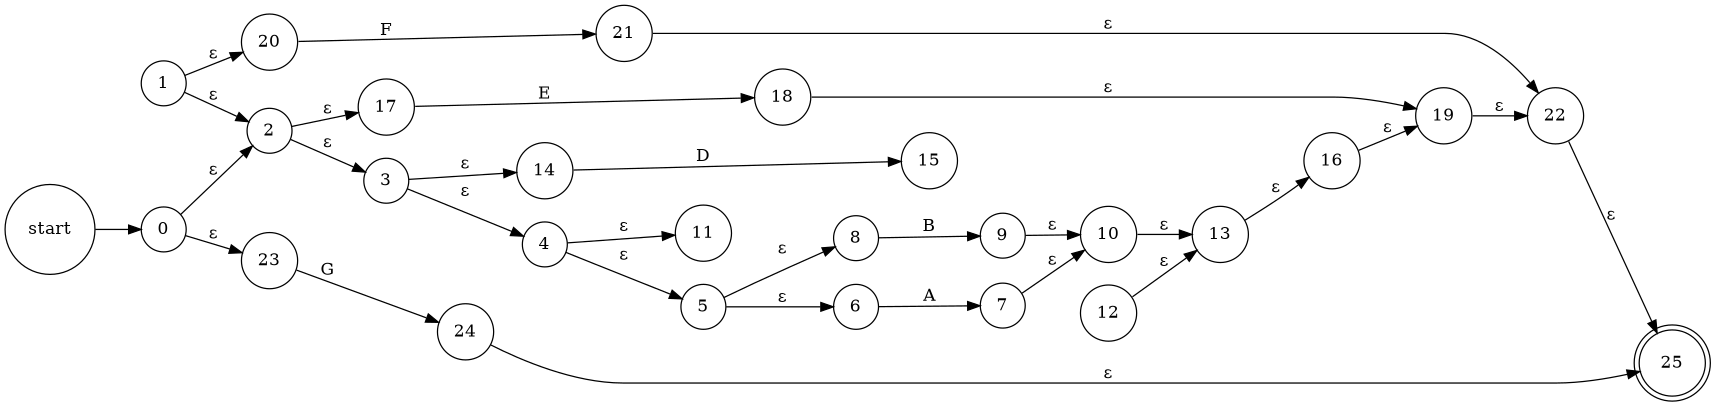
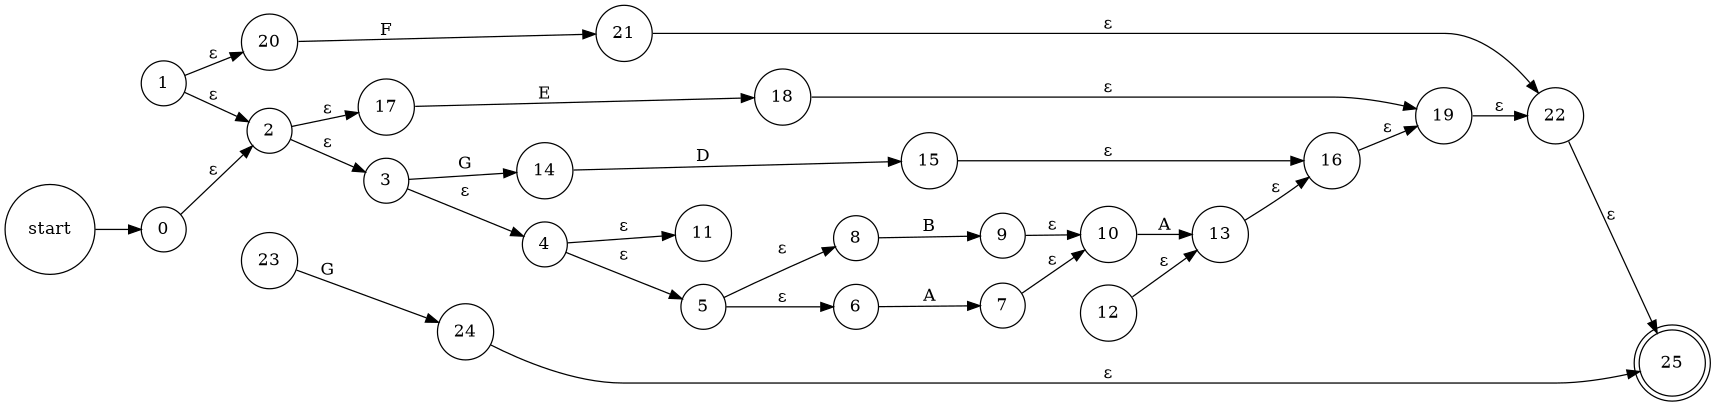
none -> (1124, 161)
(466, 164) -> (466, 164)
(1164, 225) -> (1164, 225)
(208, 242) -> none
